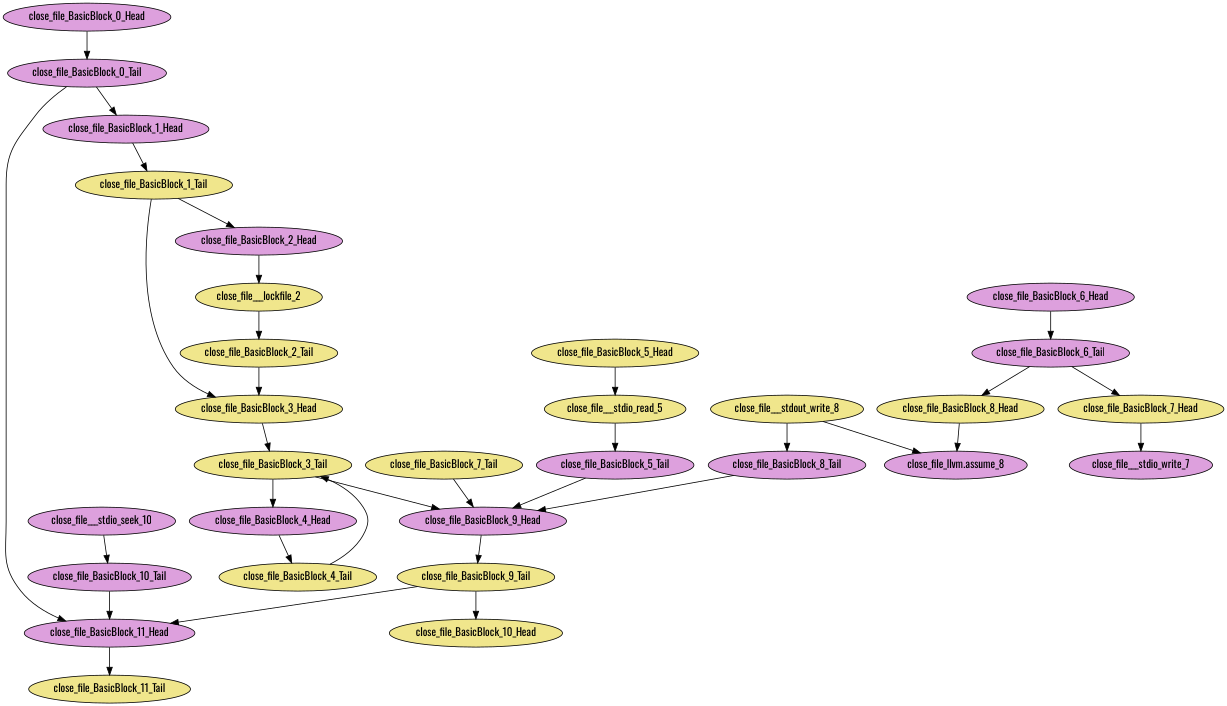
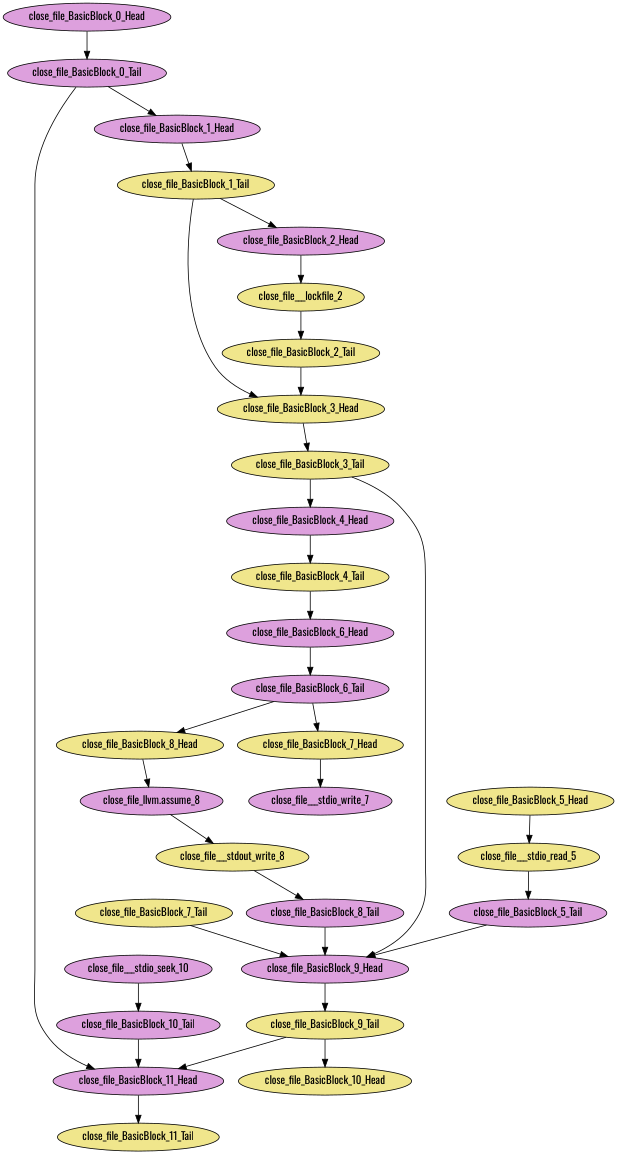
(868, 436) -> (189, 827)
(368, 521) -> (310, 601)
